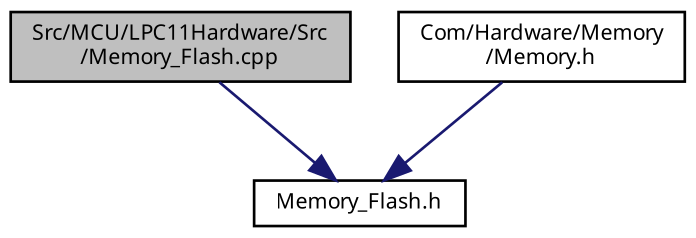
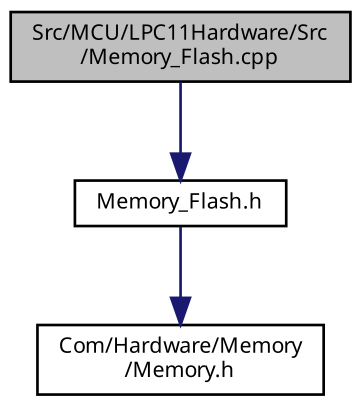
(454, 123) -> (181, 262)
